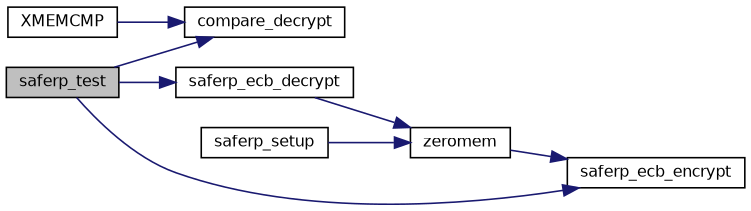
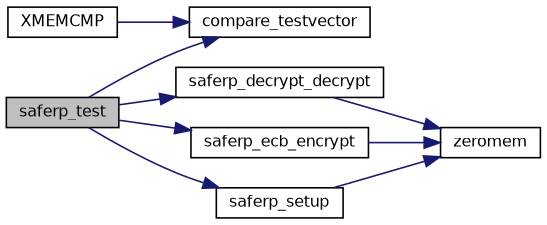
(265, 22) -> (280, 22)
(265, 82) -> (280, 82)
(531, 153) -> (396, 143)
none -> (145, 158)
